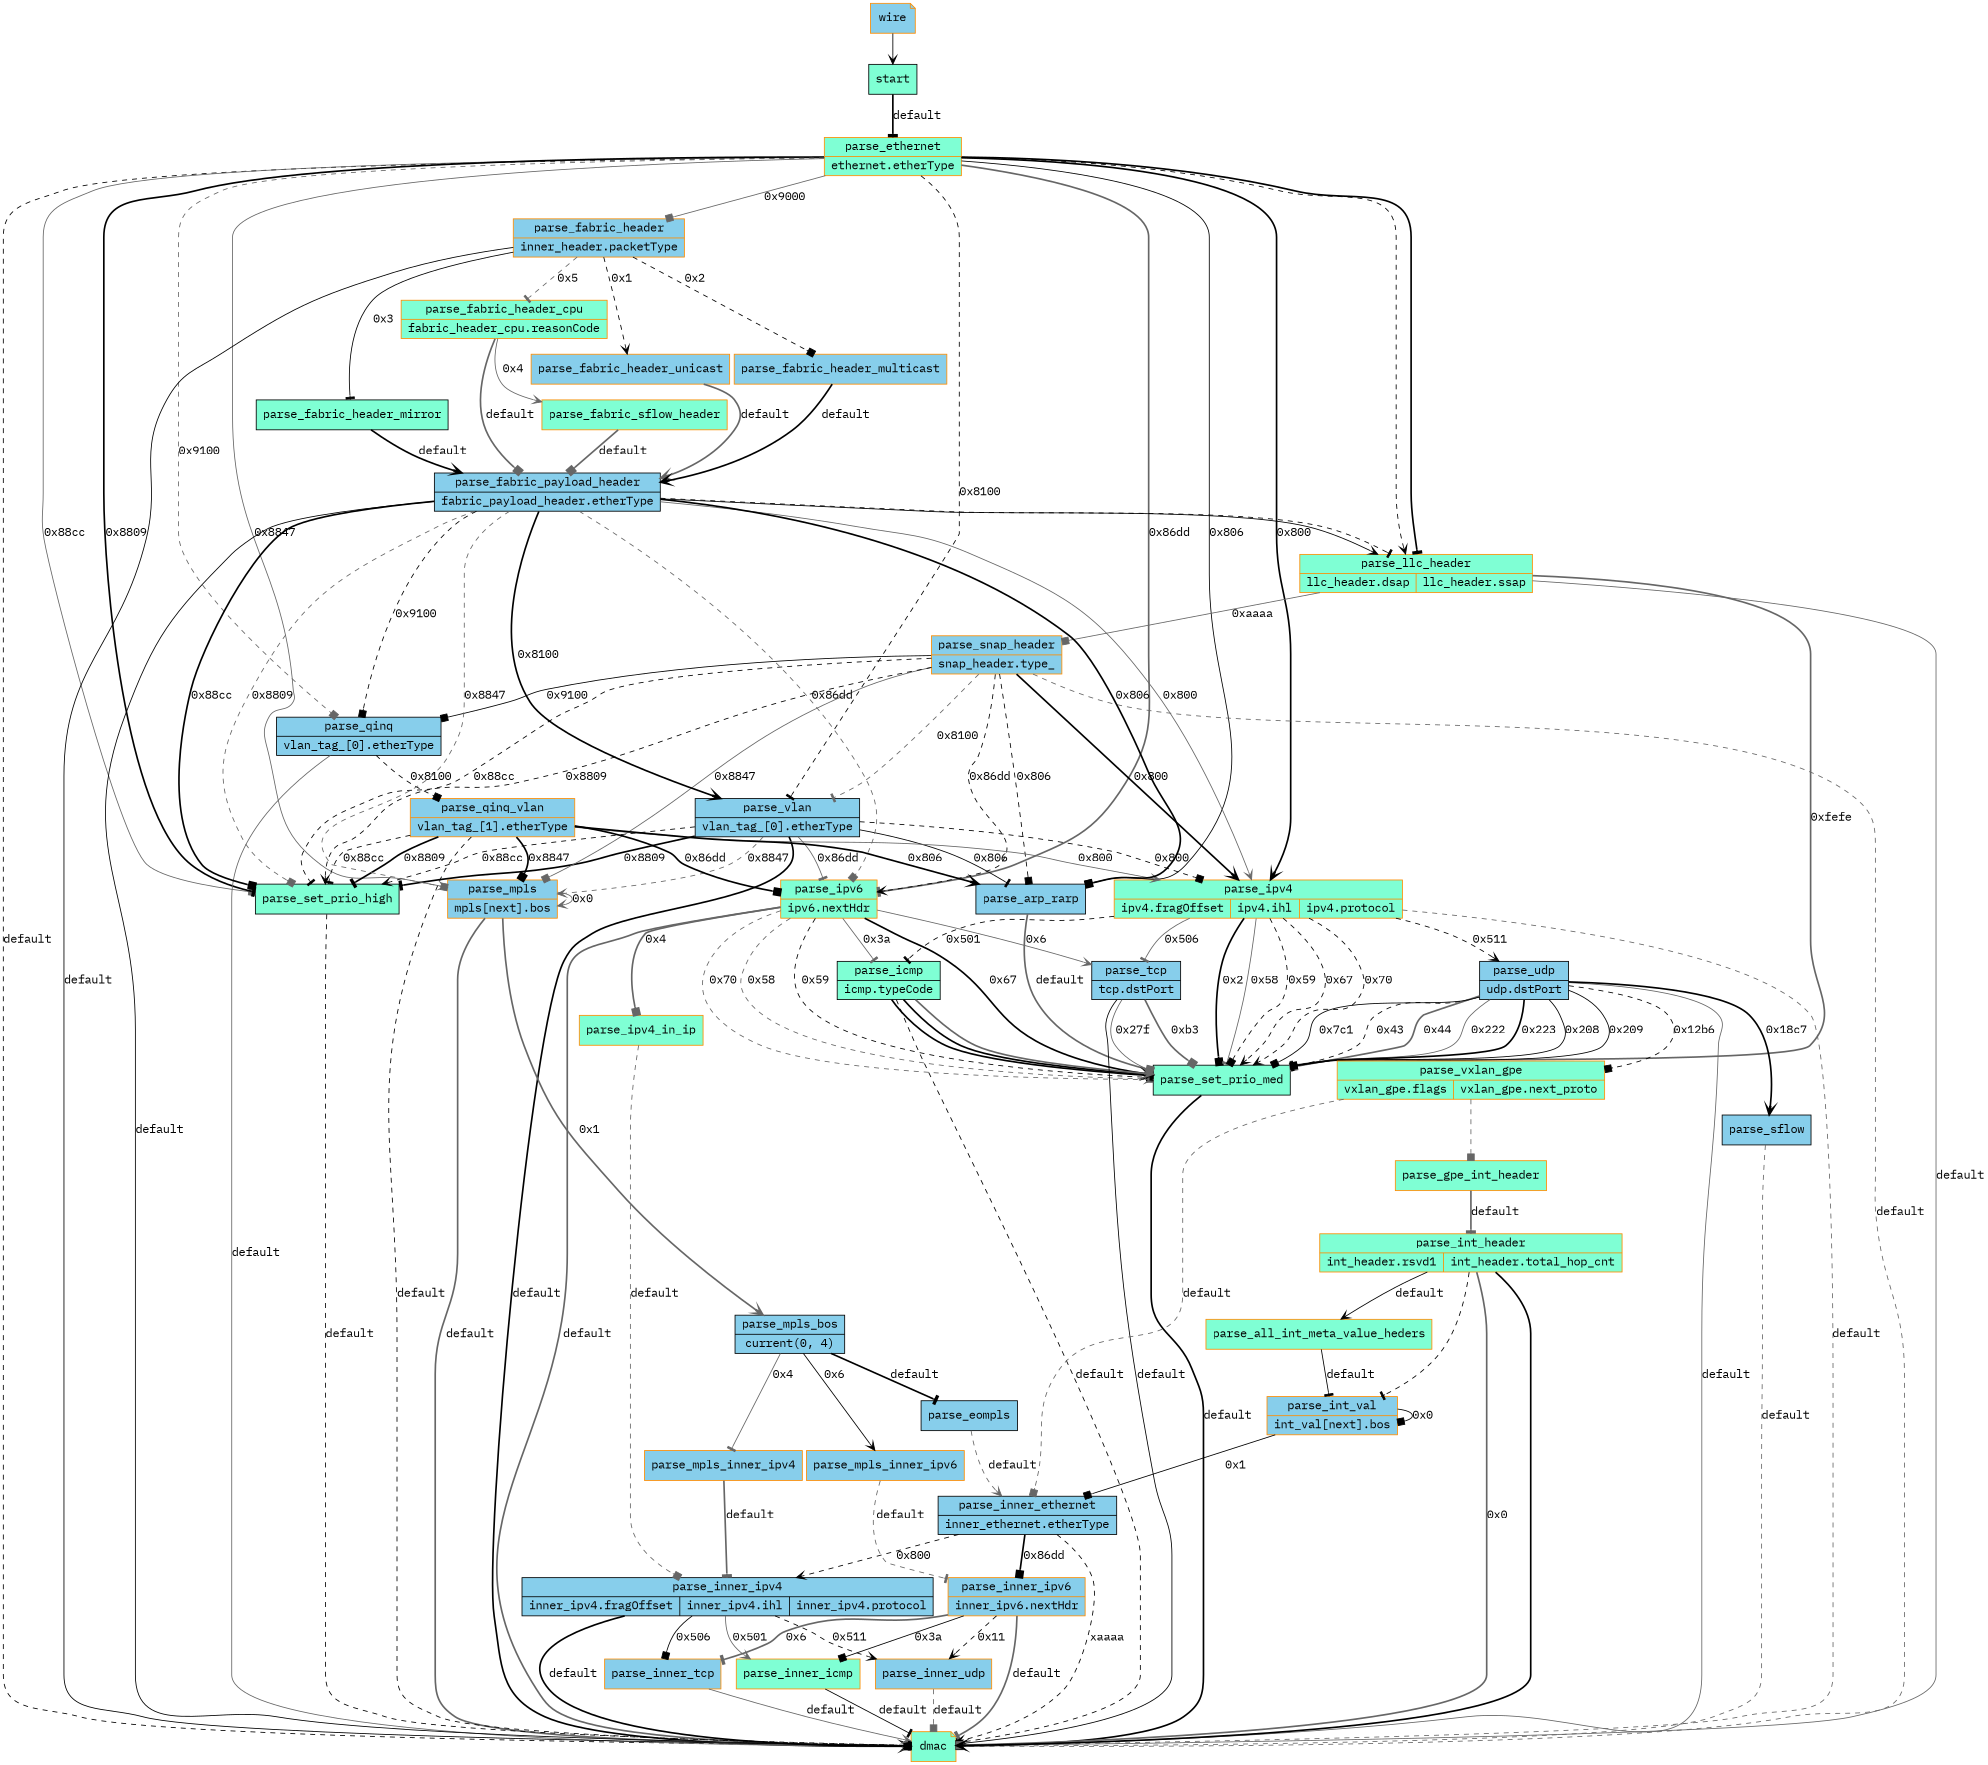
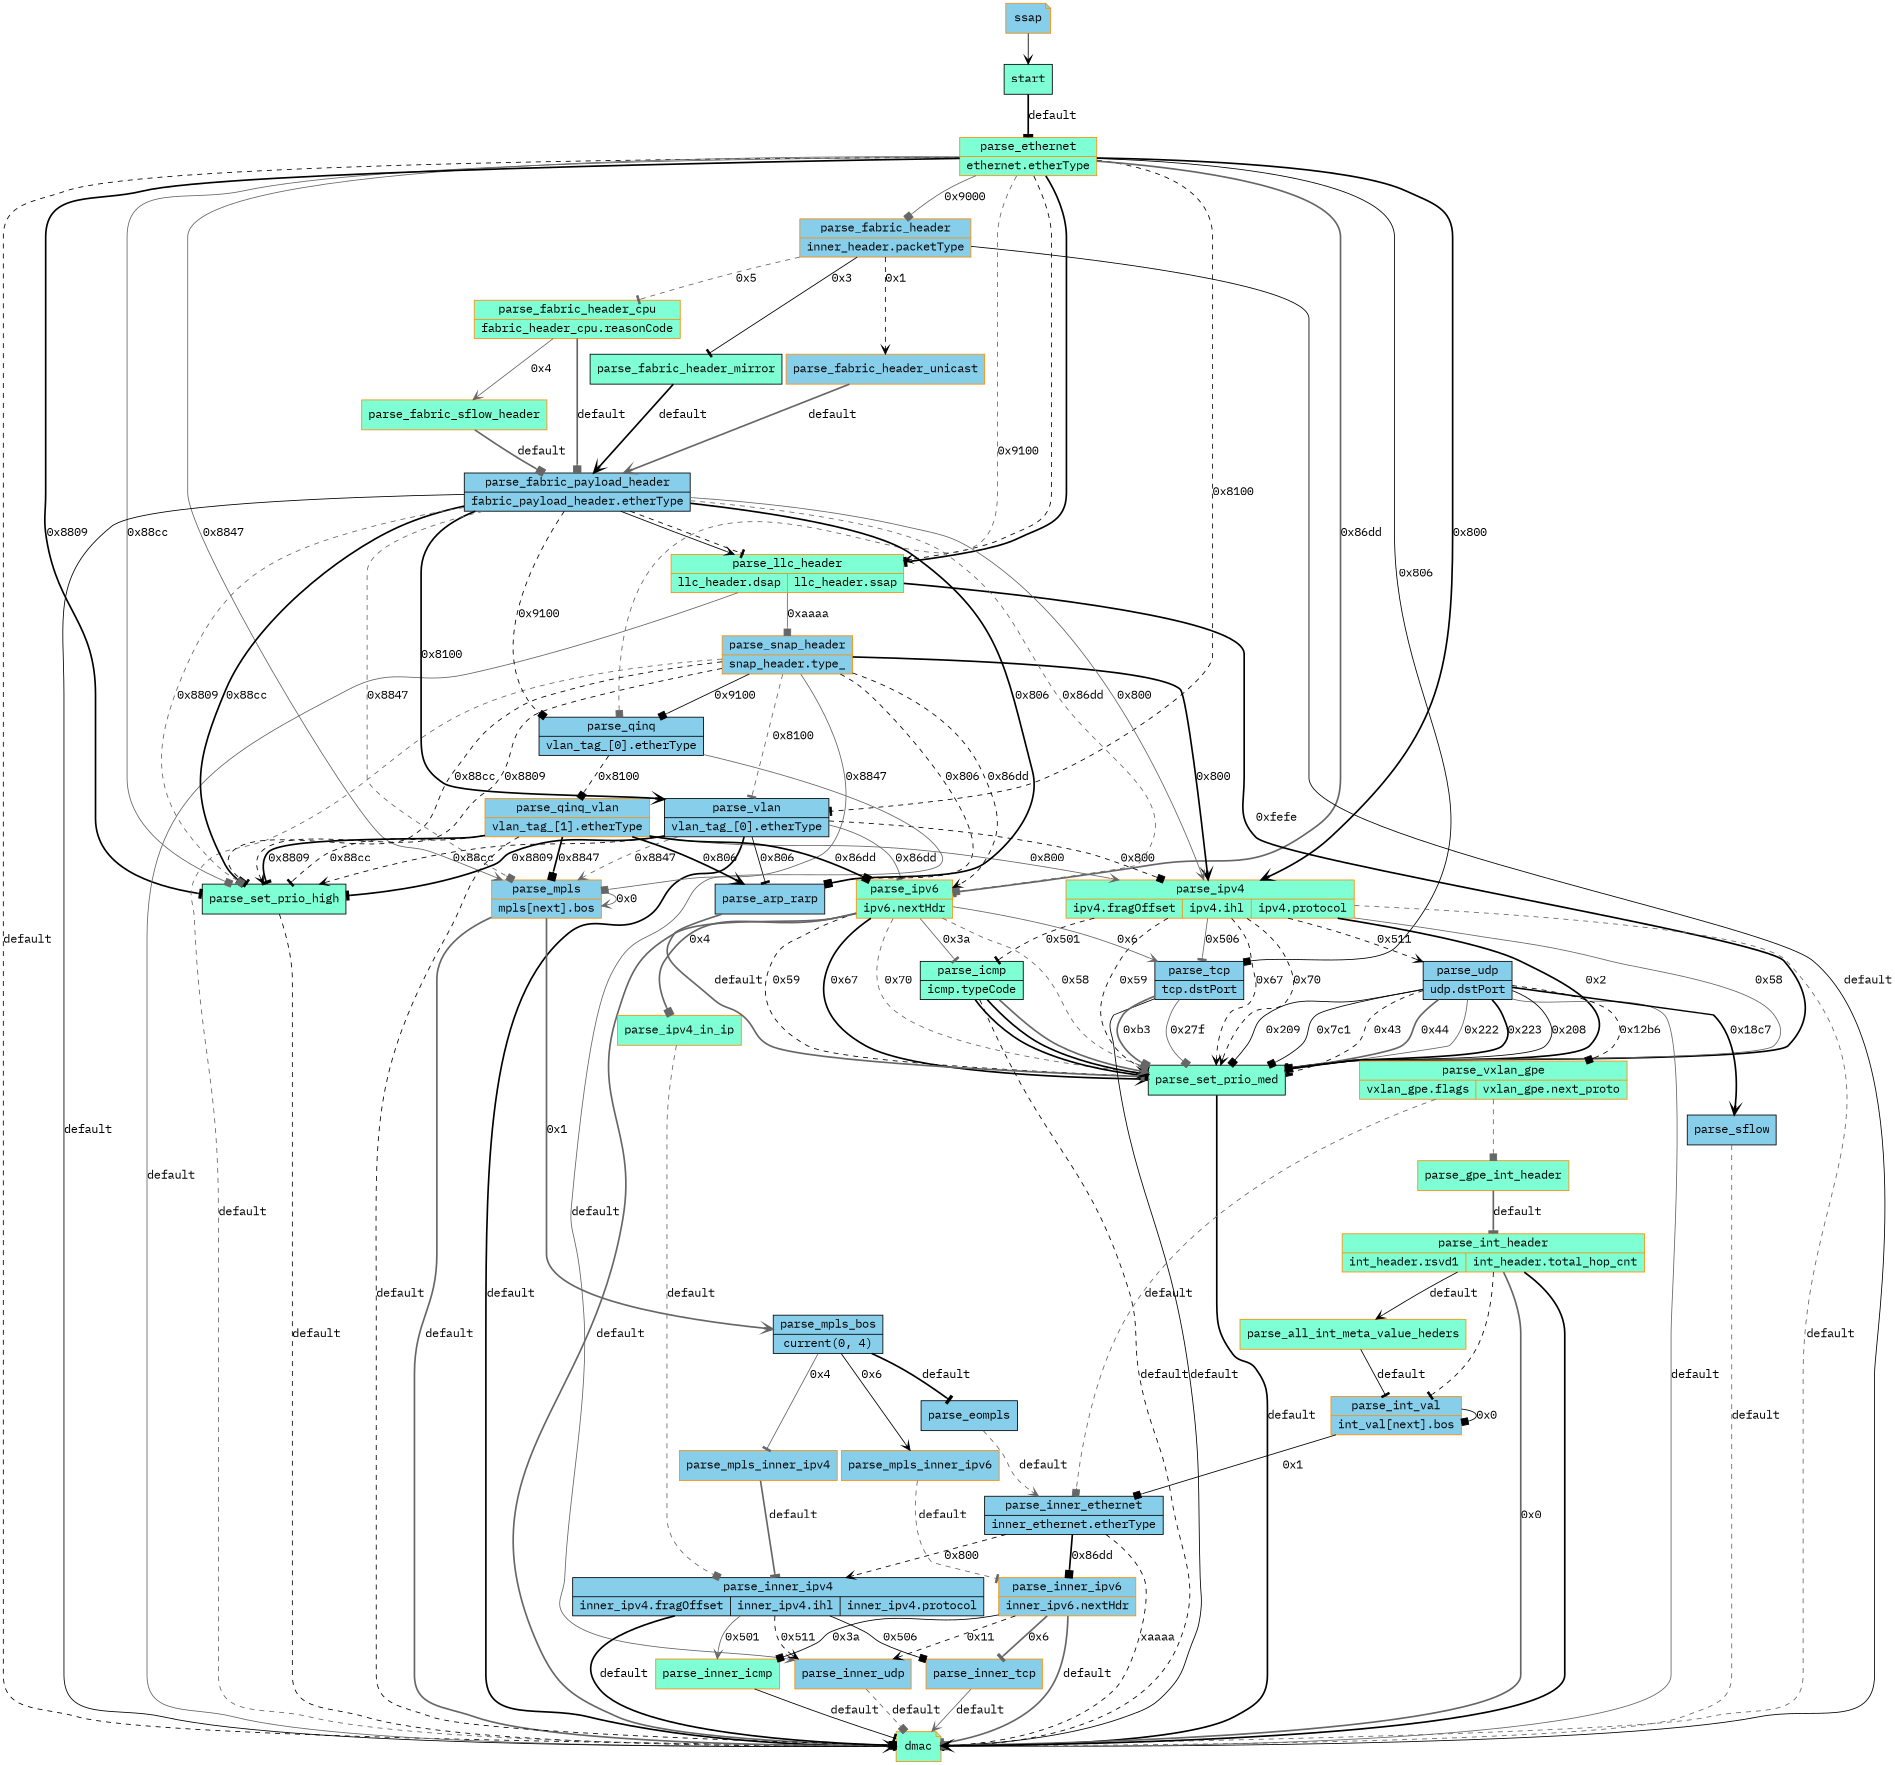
(893, 18) -> (1028, 18)
(841, 369) -> none
(1209, 471) -> (1395, 515)
(1812, 959) -> (1547, 904)
(232, 1539) -> (585, 1087)
